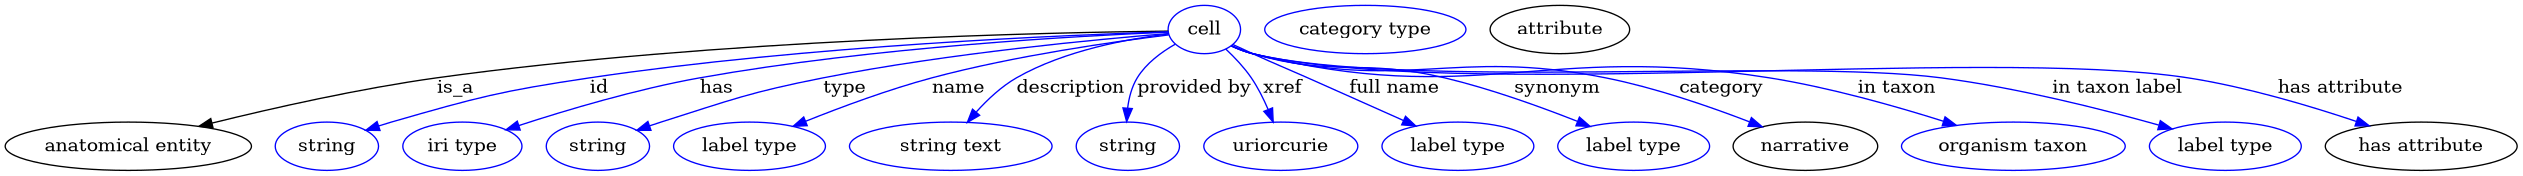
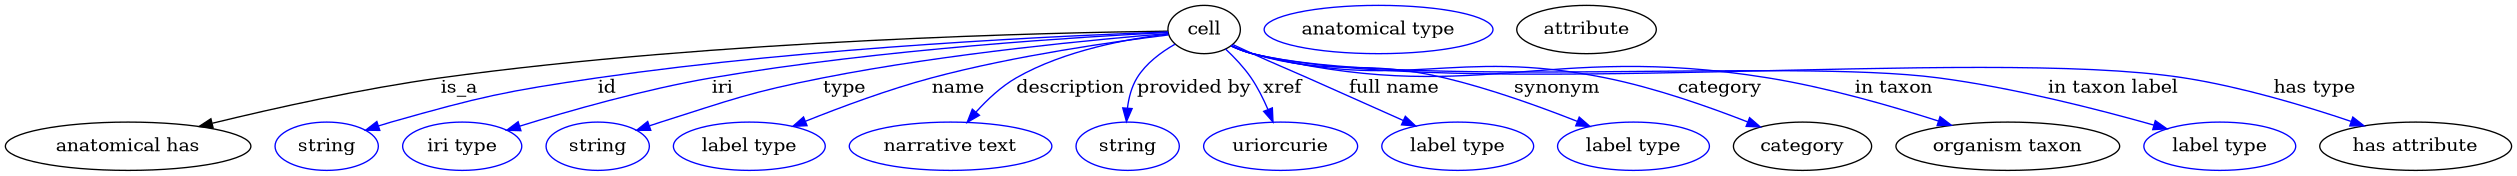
(1204, 30) -> (1204, 30)
(1365, 30) -> (1379, 30)
(717, 88) -> (722, 88)
(2341, 88) -> (2314, 88)
(128, 146) -> (128, 146)
(951, 146) -> (951, 146)
(1805, 146) -> (1803, 146)
(2013, 146) -> (2008, 146)
